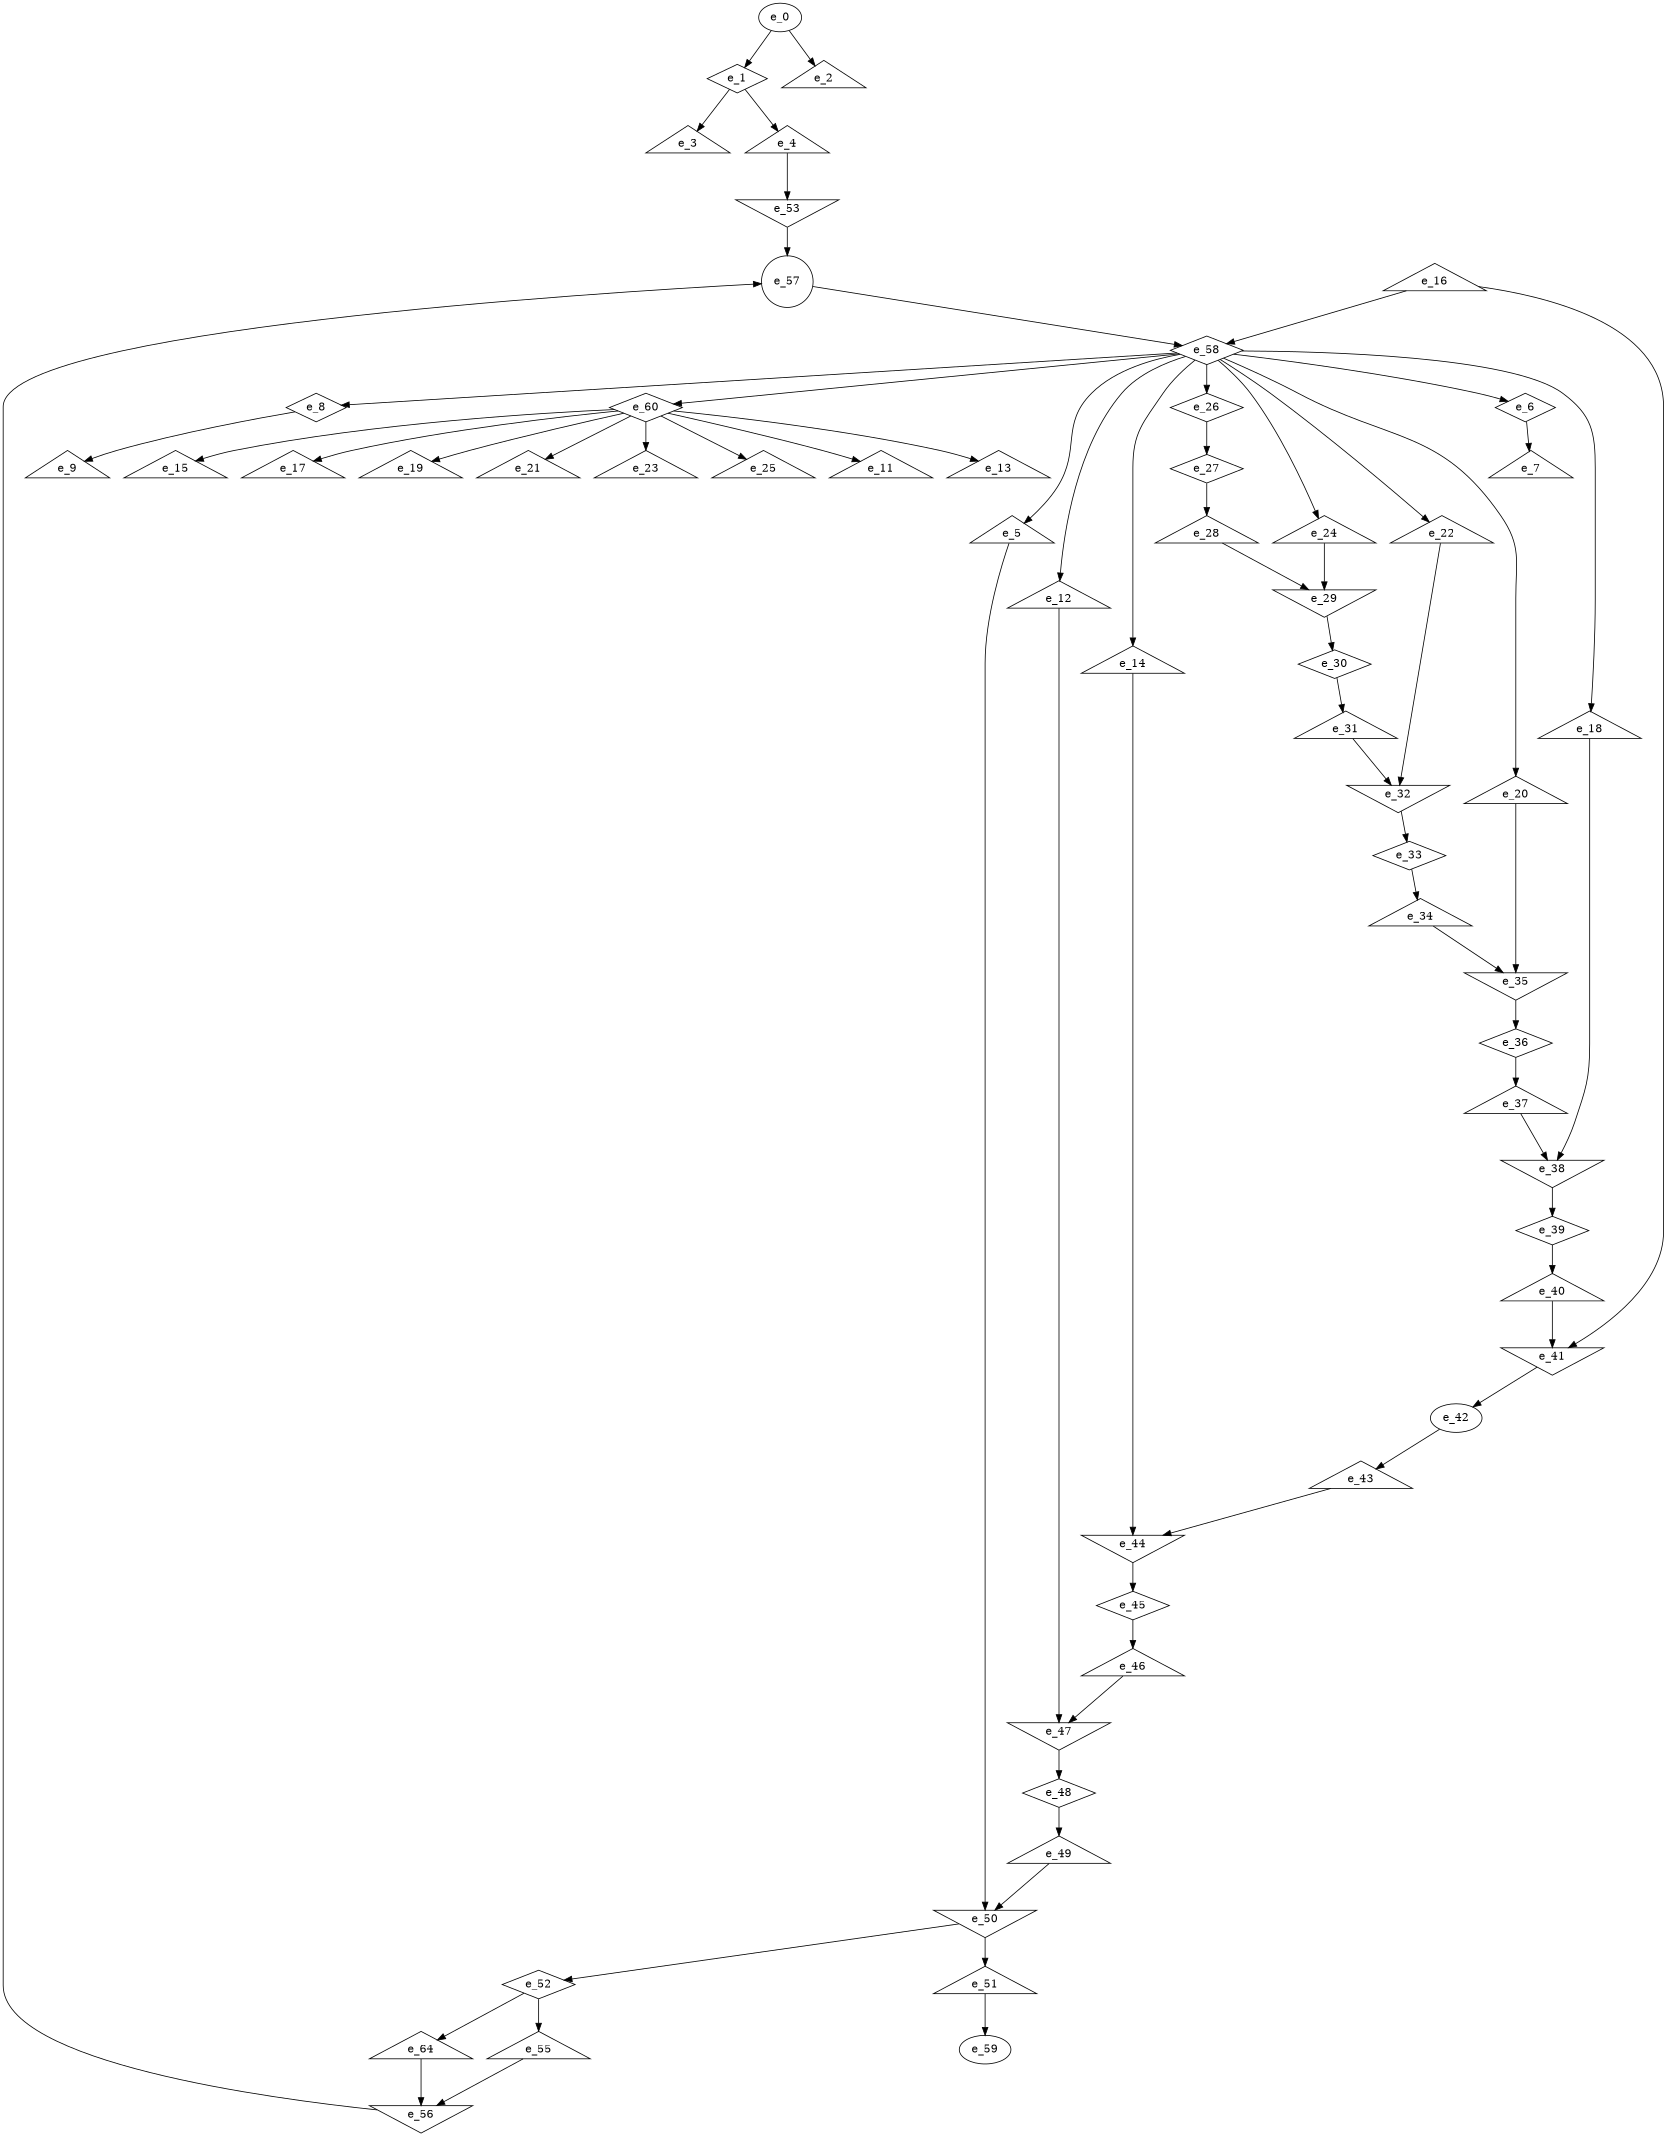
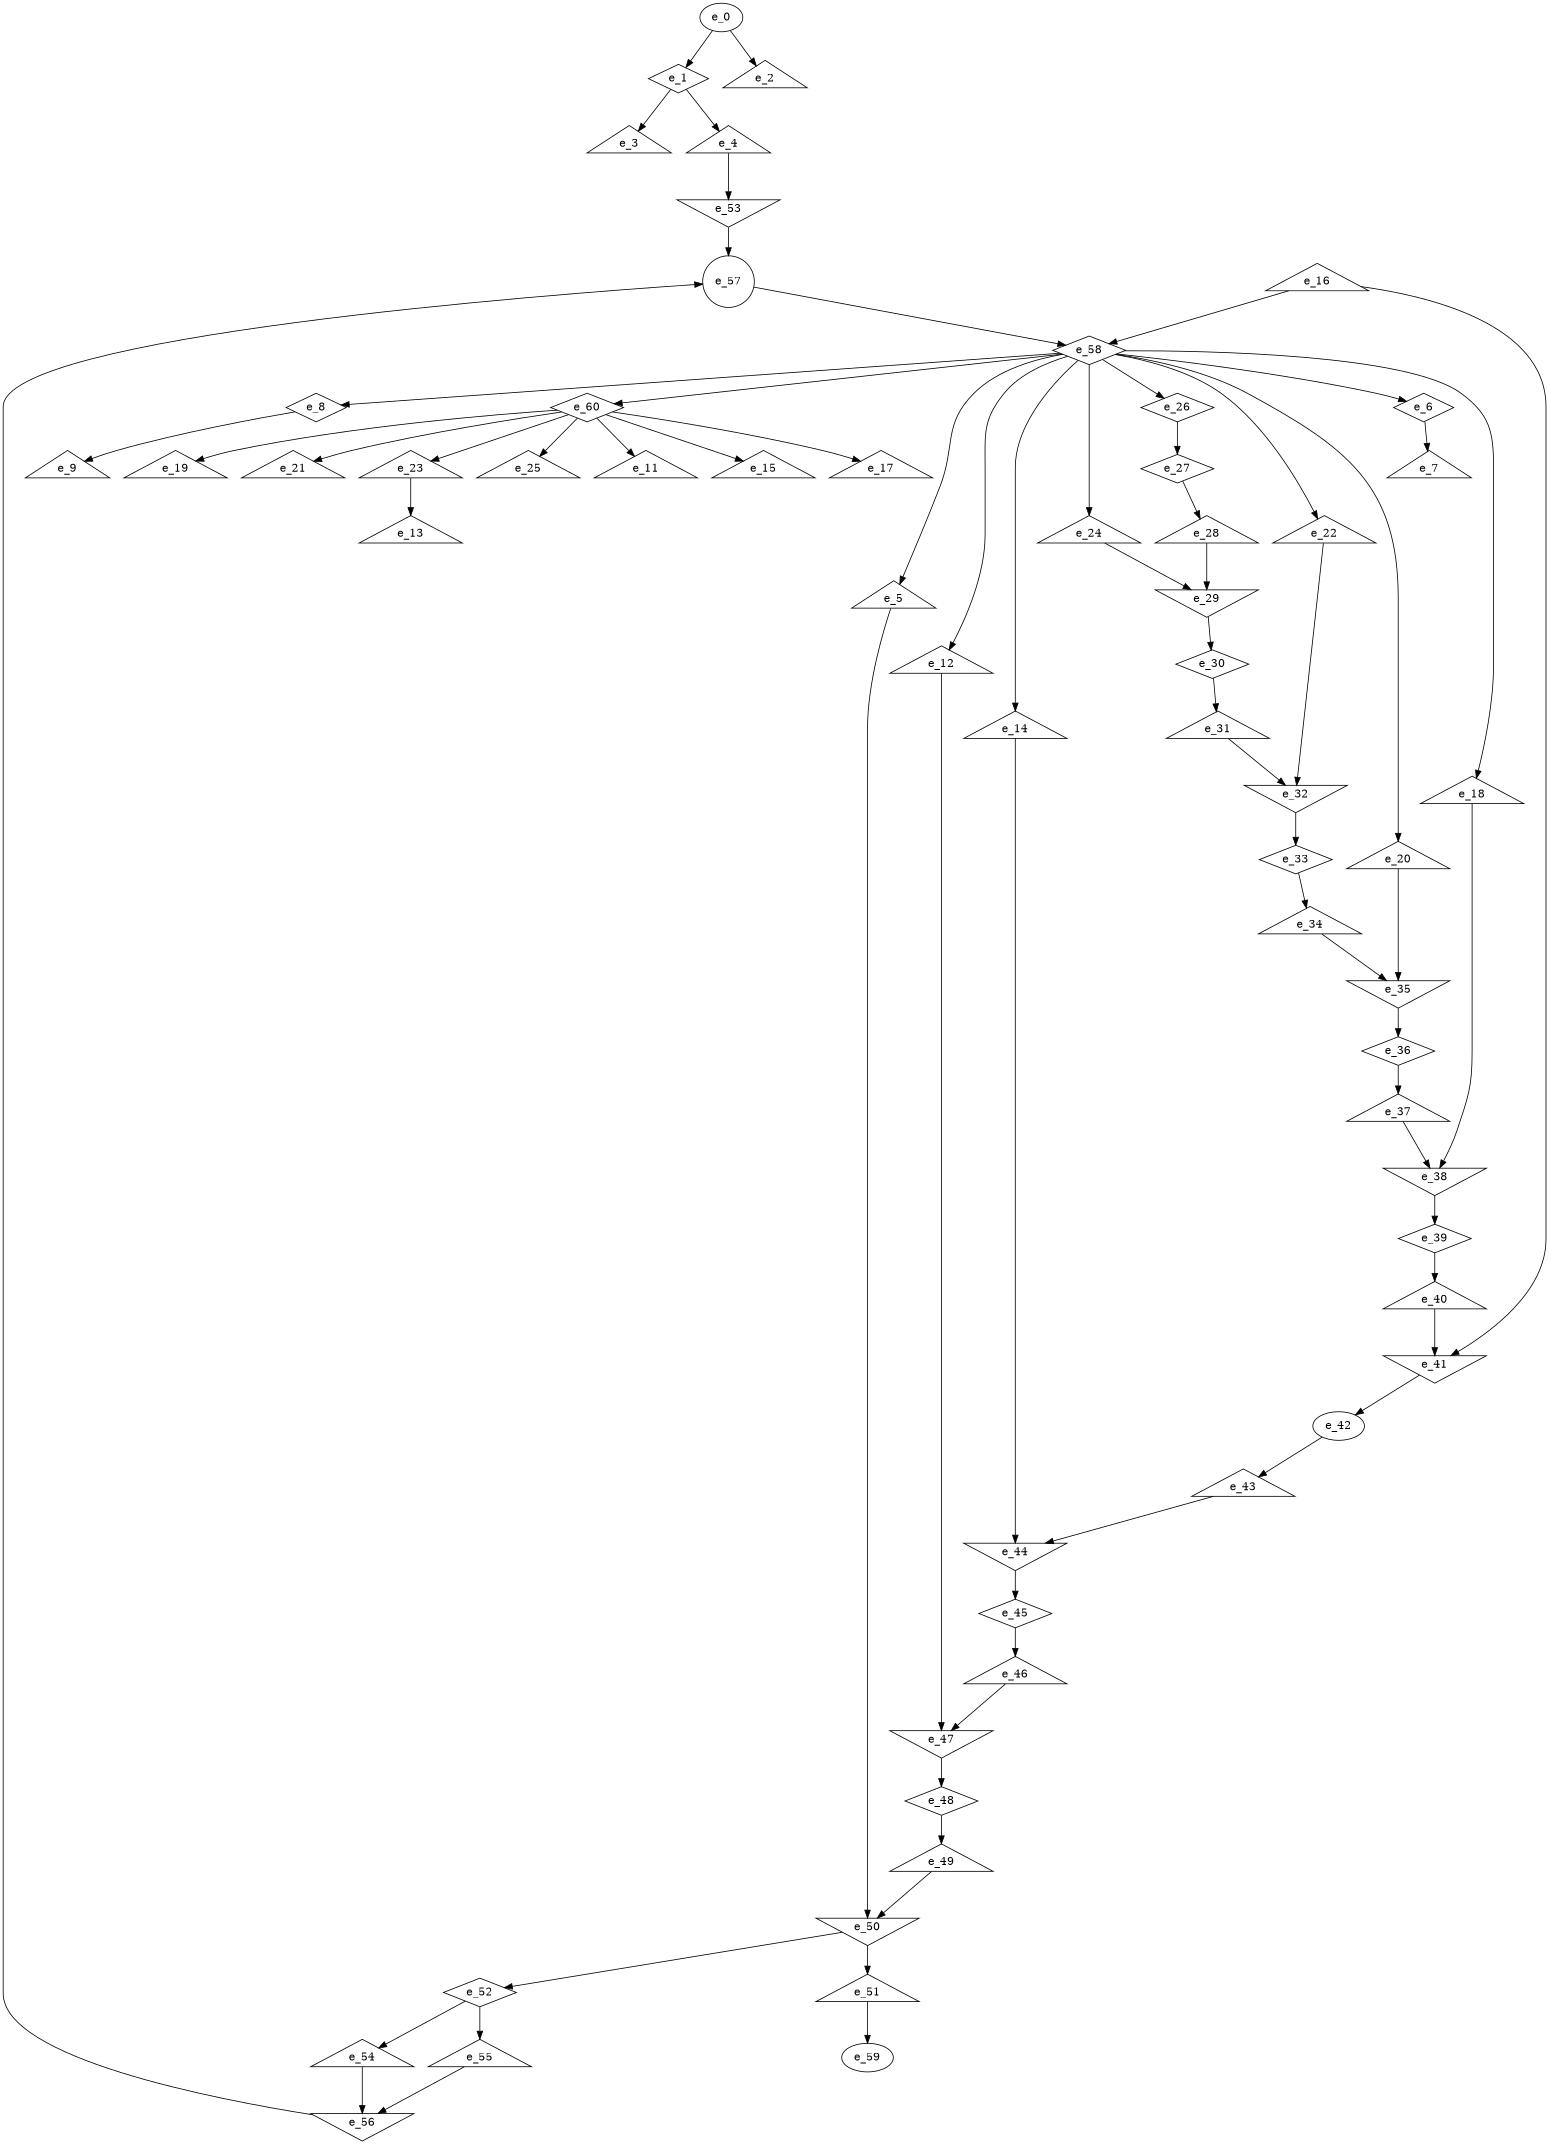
(823, 429) -> (411, 493)
(421, 2050) -> (362, 2058)
